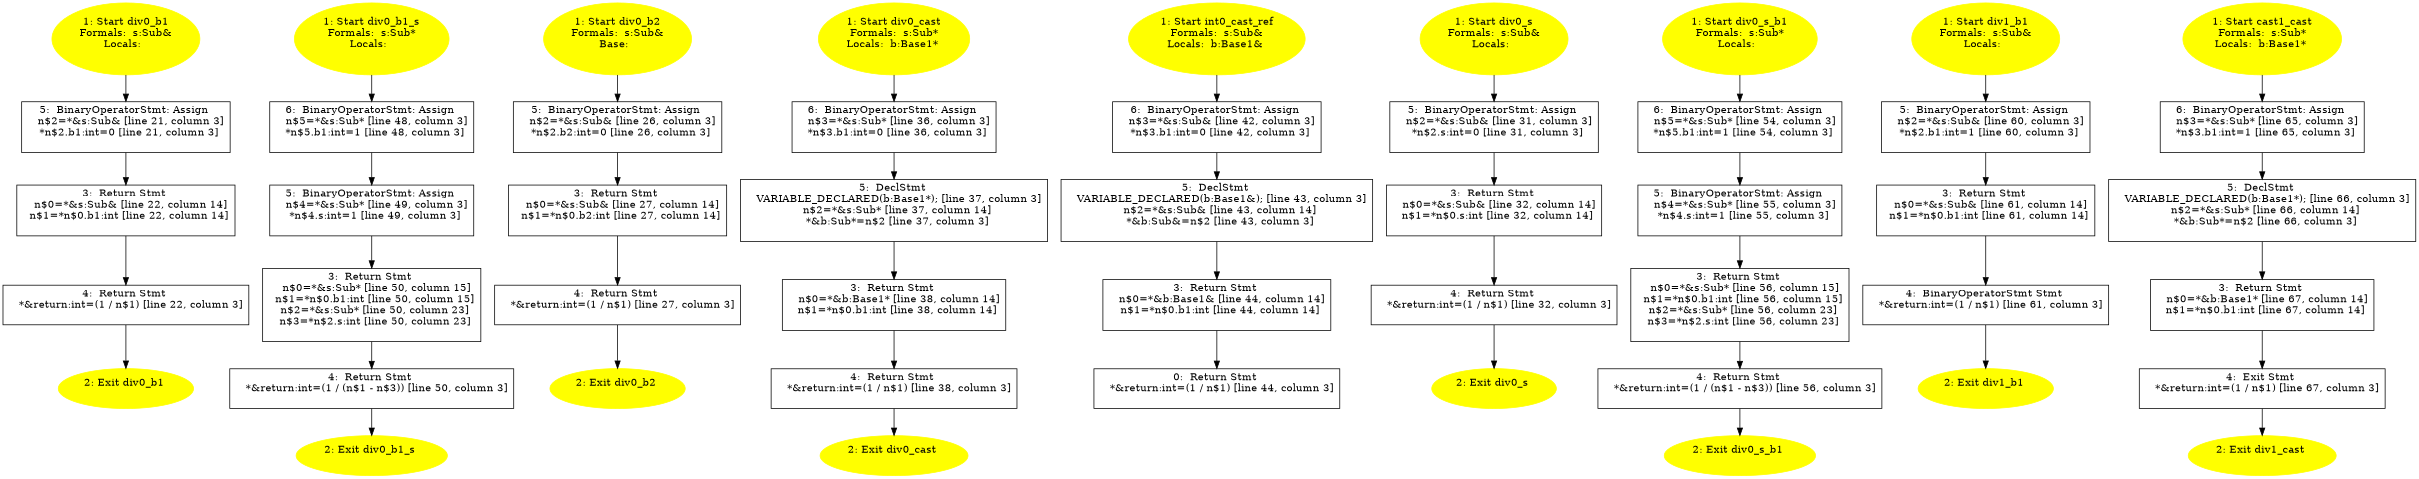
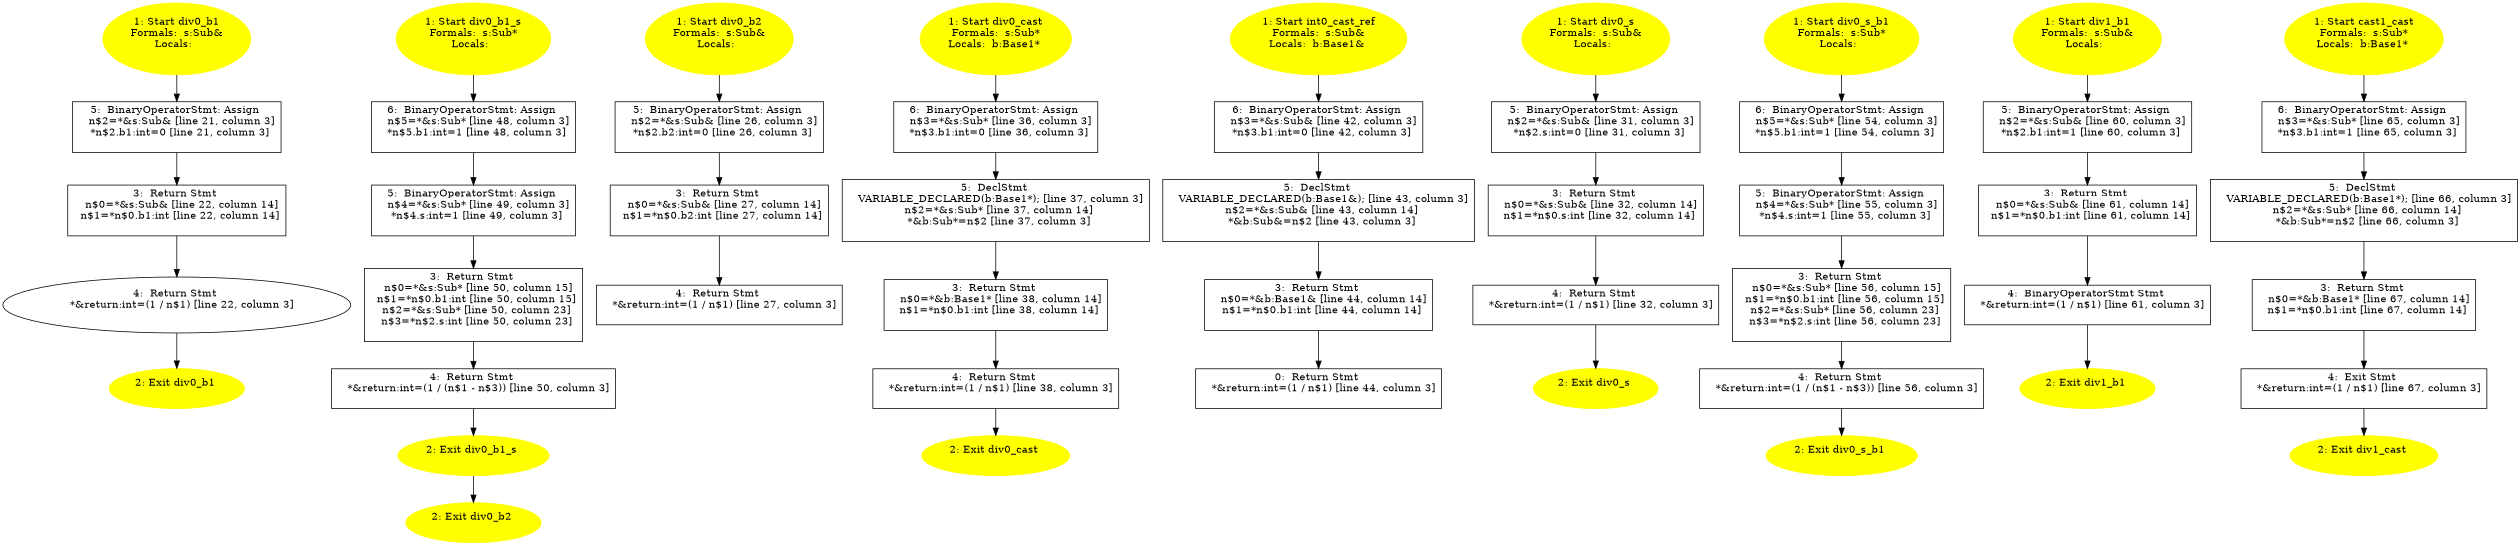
(618, 39) -> (719, 39)
(126, 305) -> (177, 305)
(618, 343) -> (473, 486)
